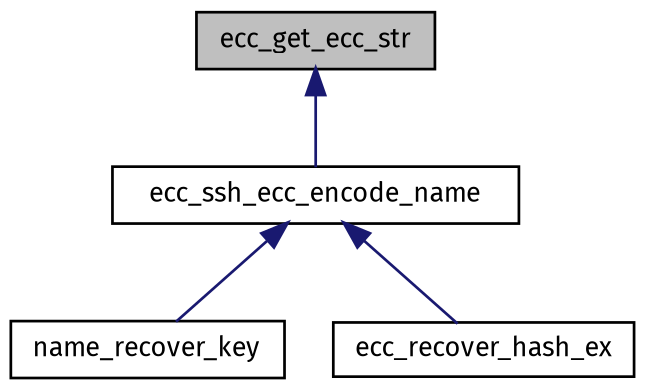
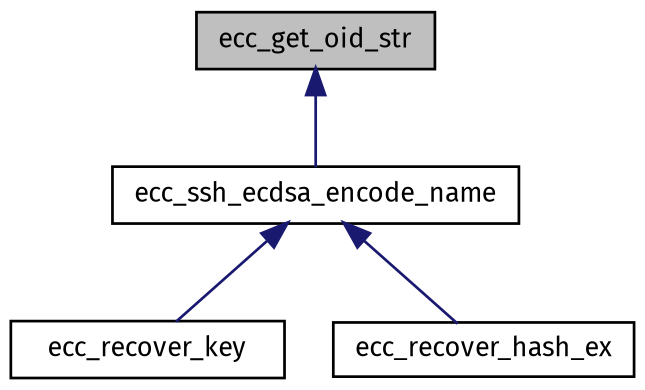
(316, 41) -> (316, 41)
(316, 195) -> (316, 195)
(148, 350) -> (148, 350)
